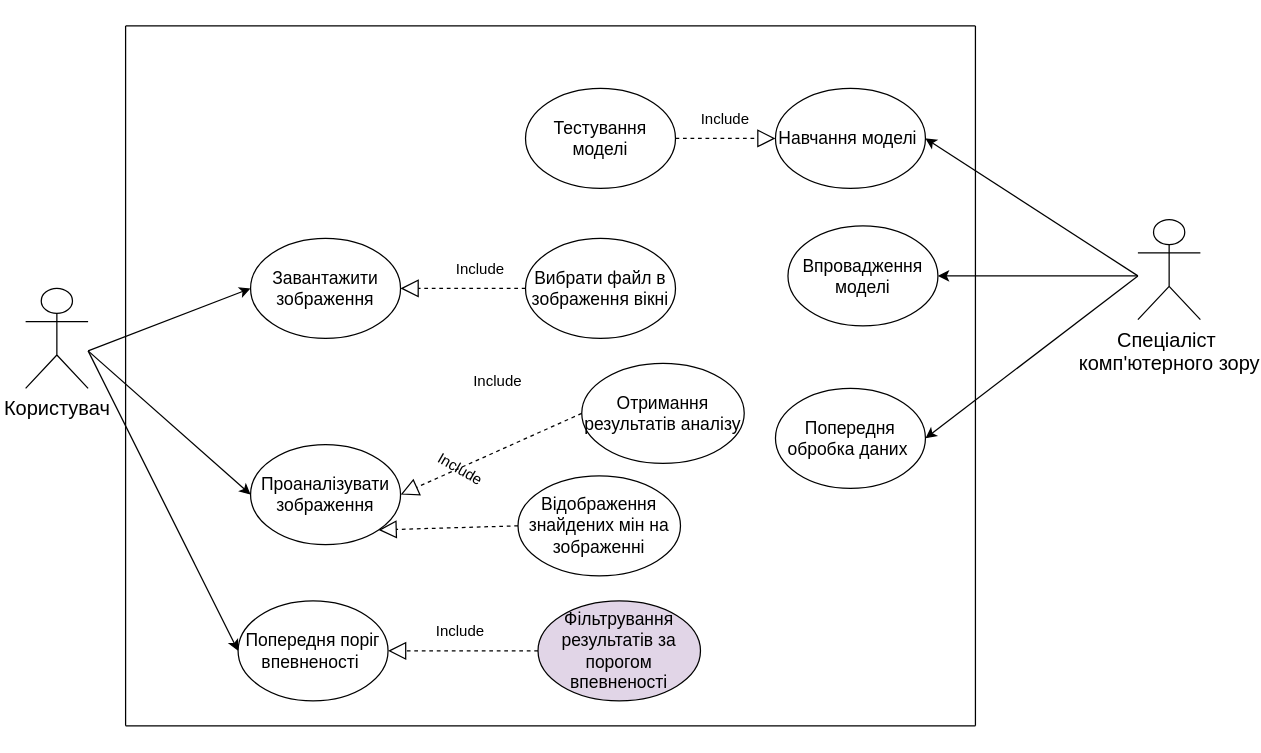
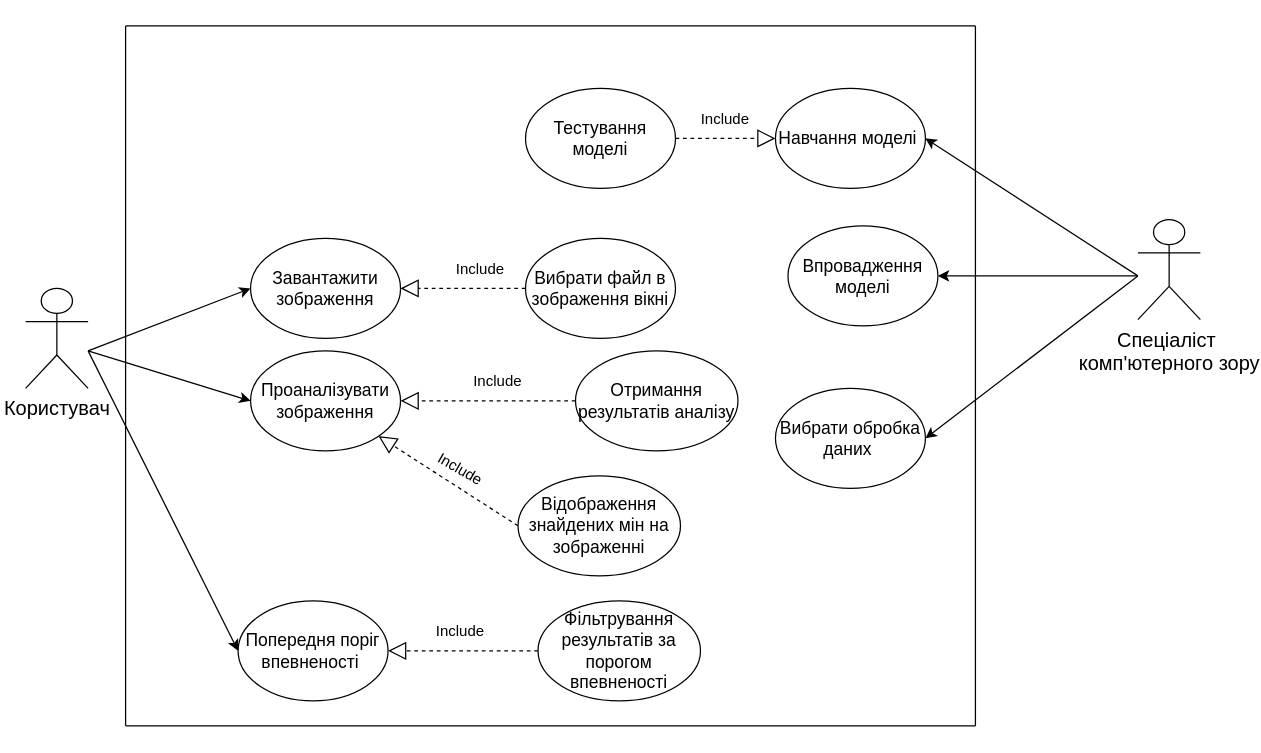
(663, 413) -> (657, 401)
(851, 438) -> (851, 438)
(326, 494) -> (326, 401)
(619, 651) -> (619, 651)
